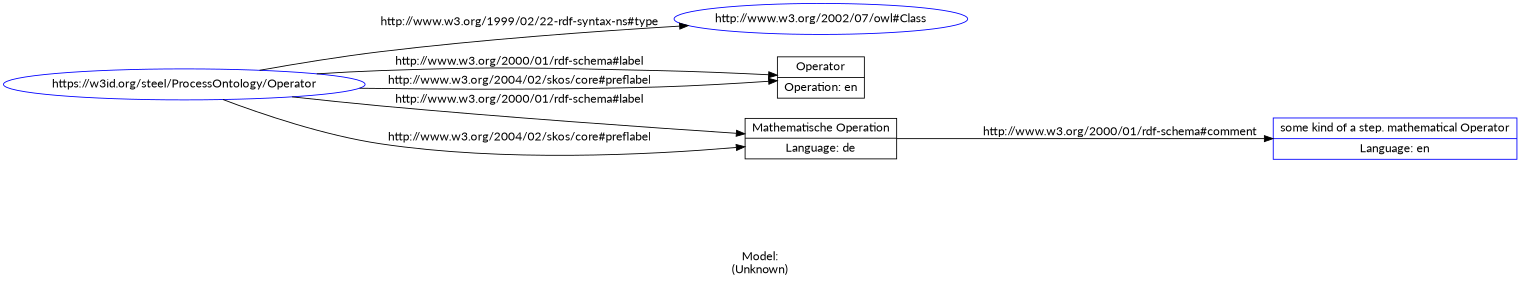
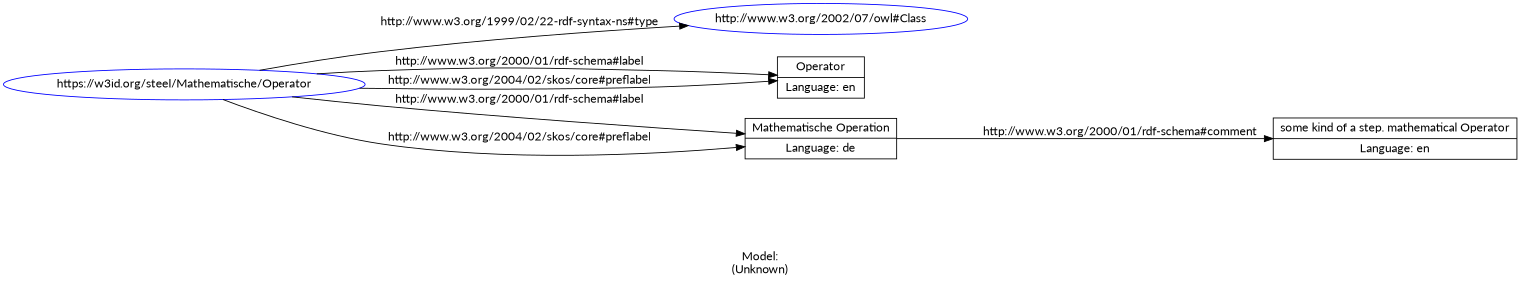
(184, 84) -> (184, 84)
(821, 87) -> (821, 87)
(1395, 139) -> (1395, 139)
